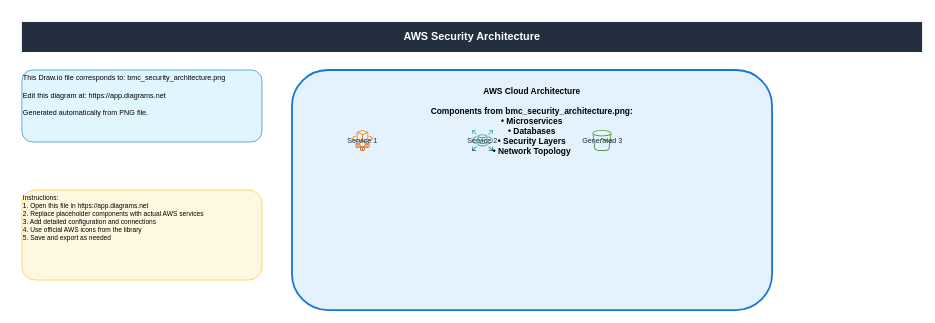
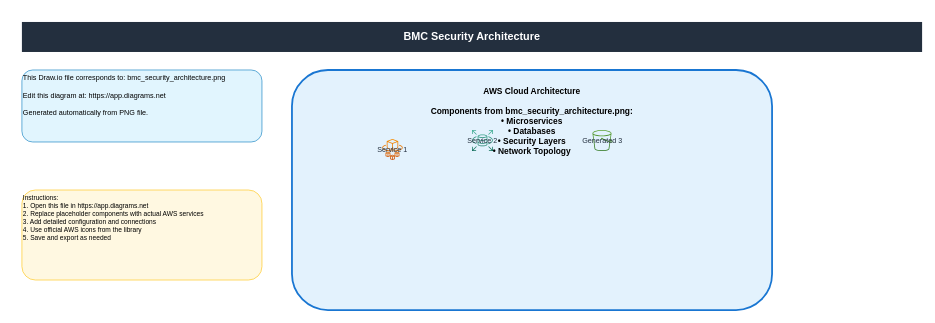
(472, 37) -> (472, 37)
(362, 140) -> (392, 149)
